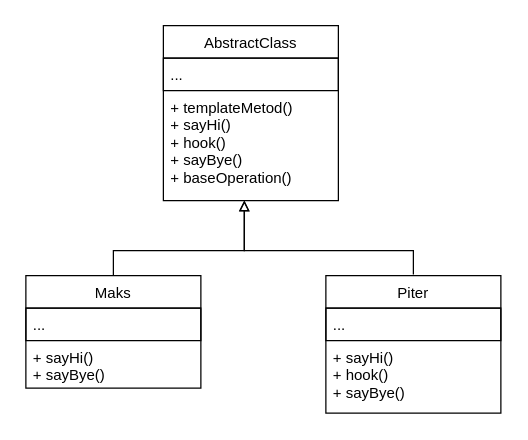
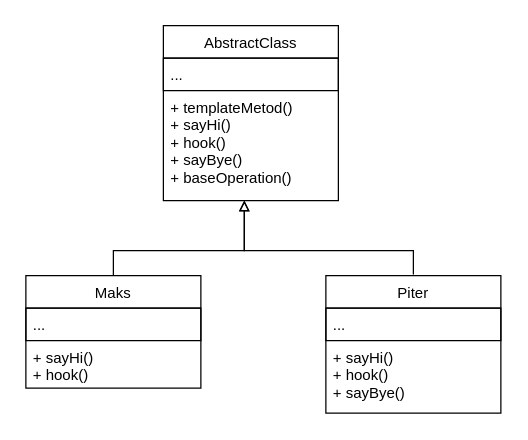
(68, 358) -> (68, 358)
